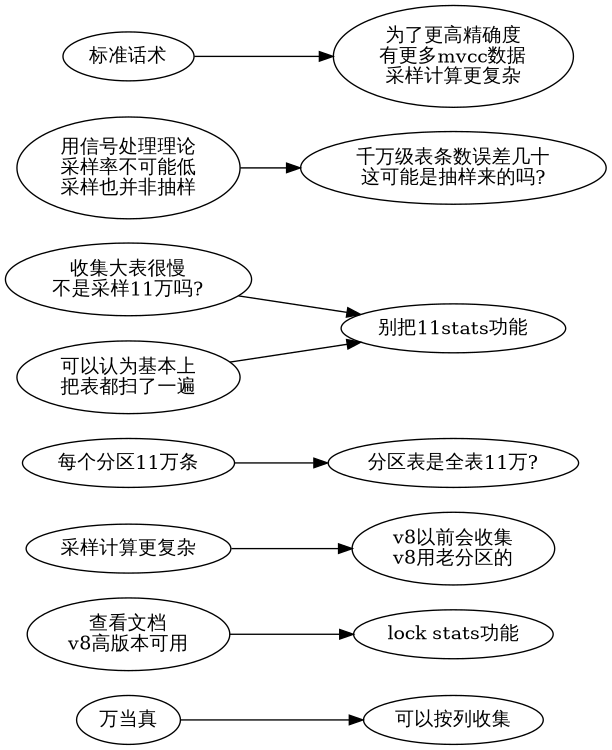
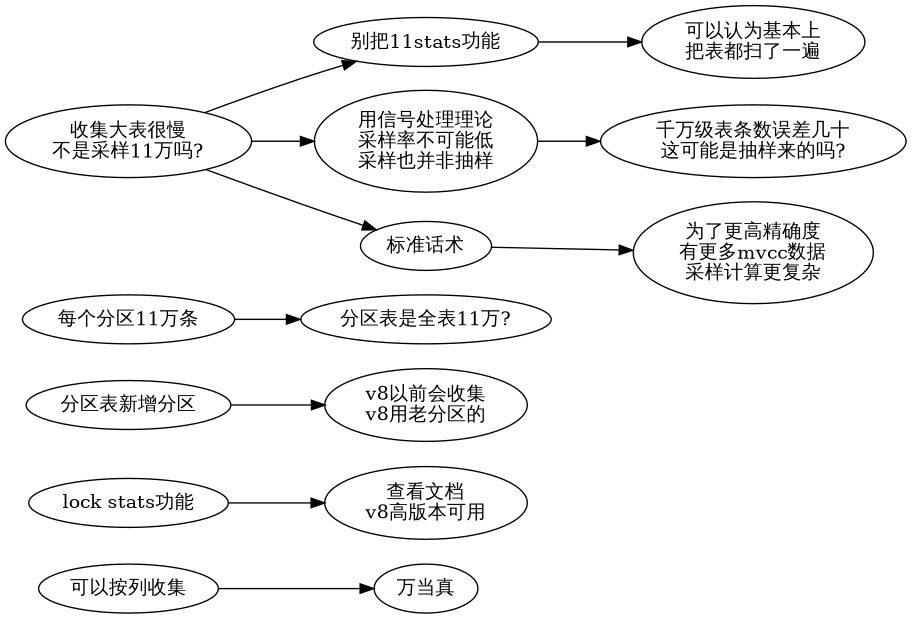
none -> (276, 141)
none -> (284, 198)
(289, 353) -> (583, 42)
(129, 549) -> (129, 405)
(284, 634) -> (270, 503)
(265, 720) -> (289, 589)
